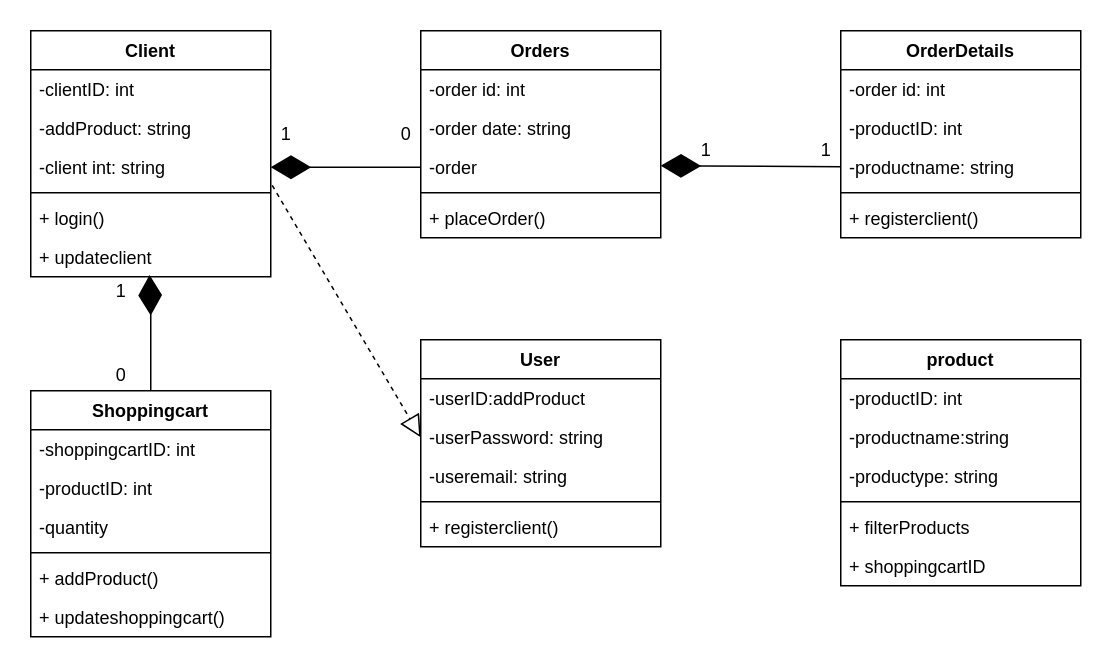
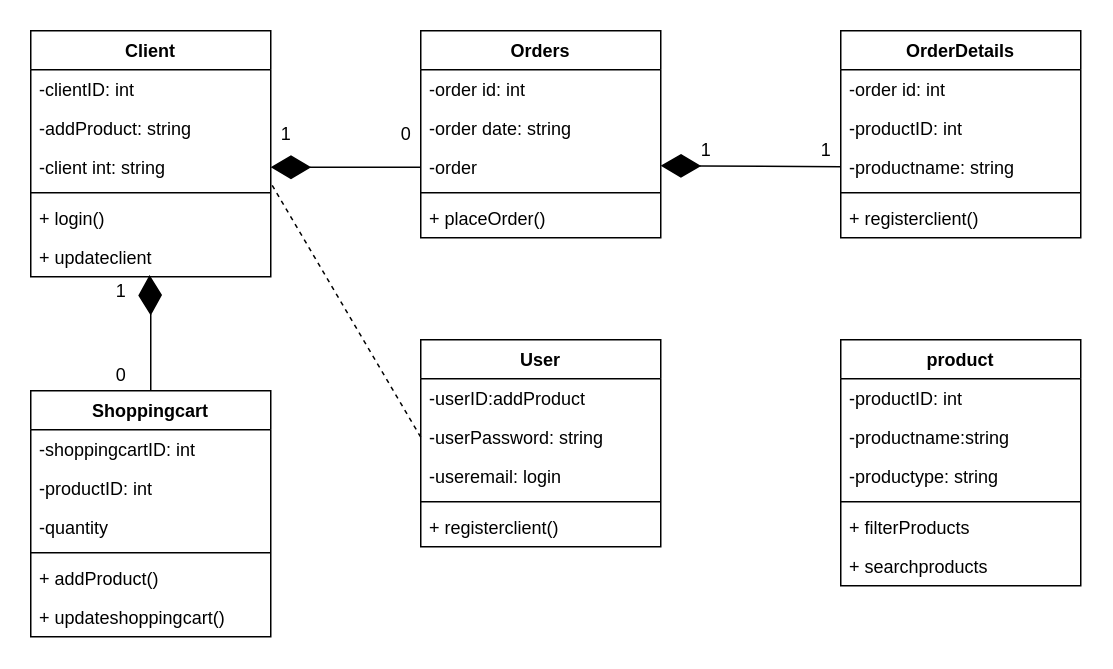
(409, 418) -> (413, 424)
(508, 477) -> (501, 477)
(925, 567) -> (927, 567)
